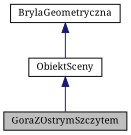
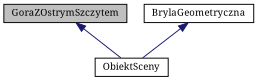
(65, 99) -> (102, 43)
